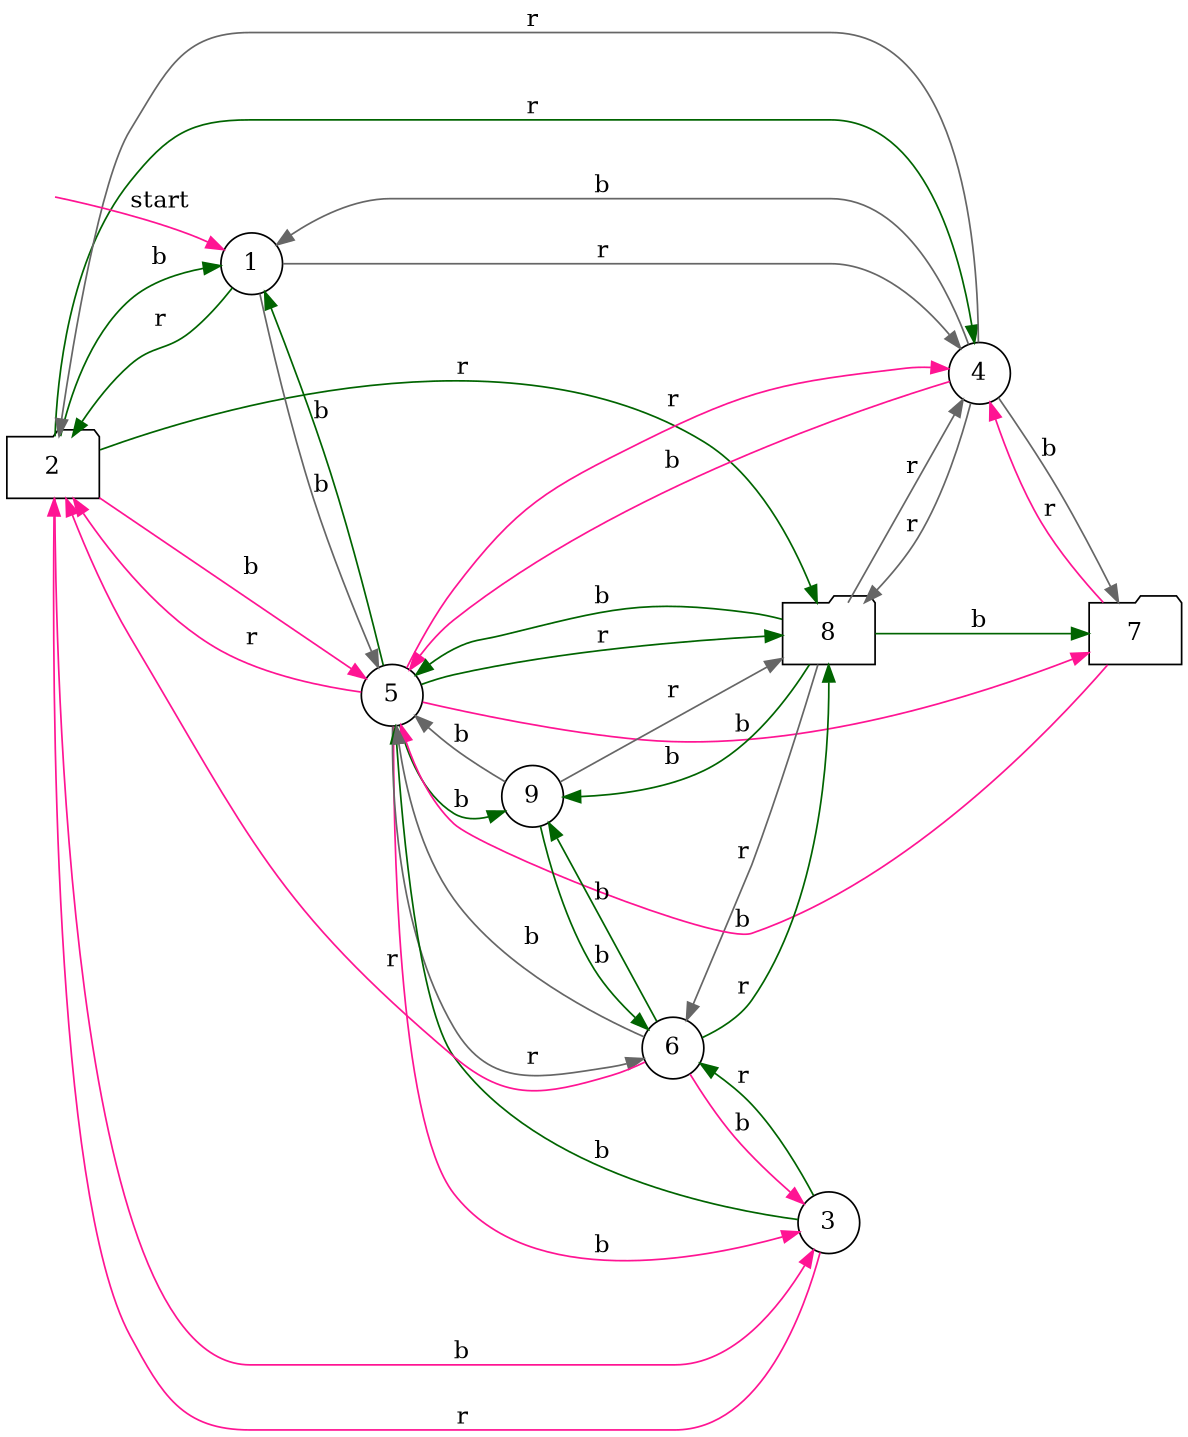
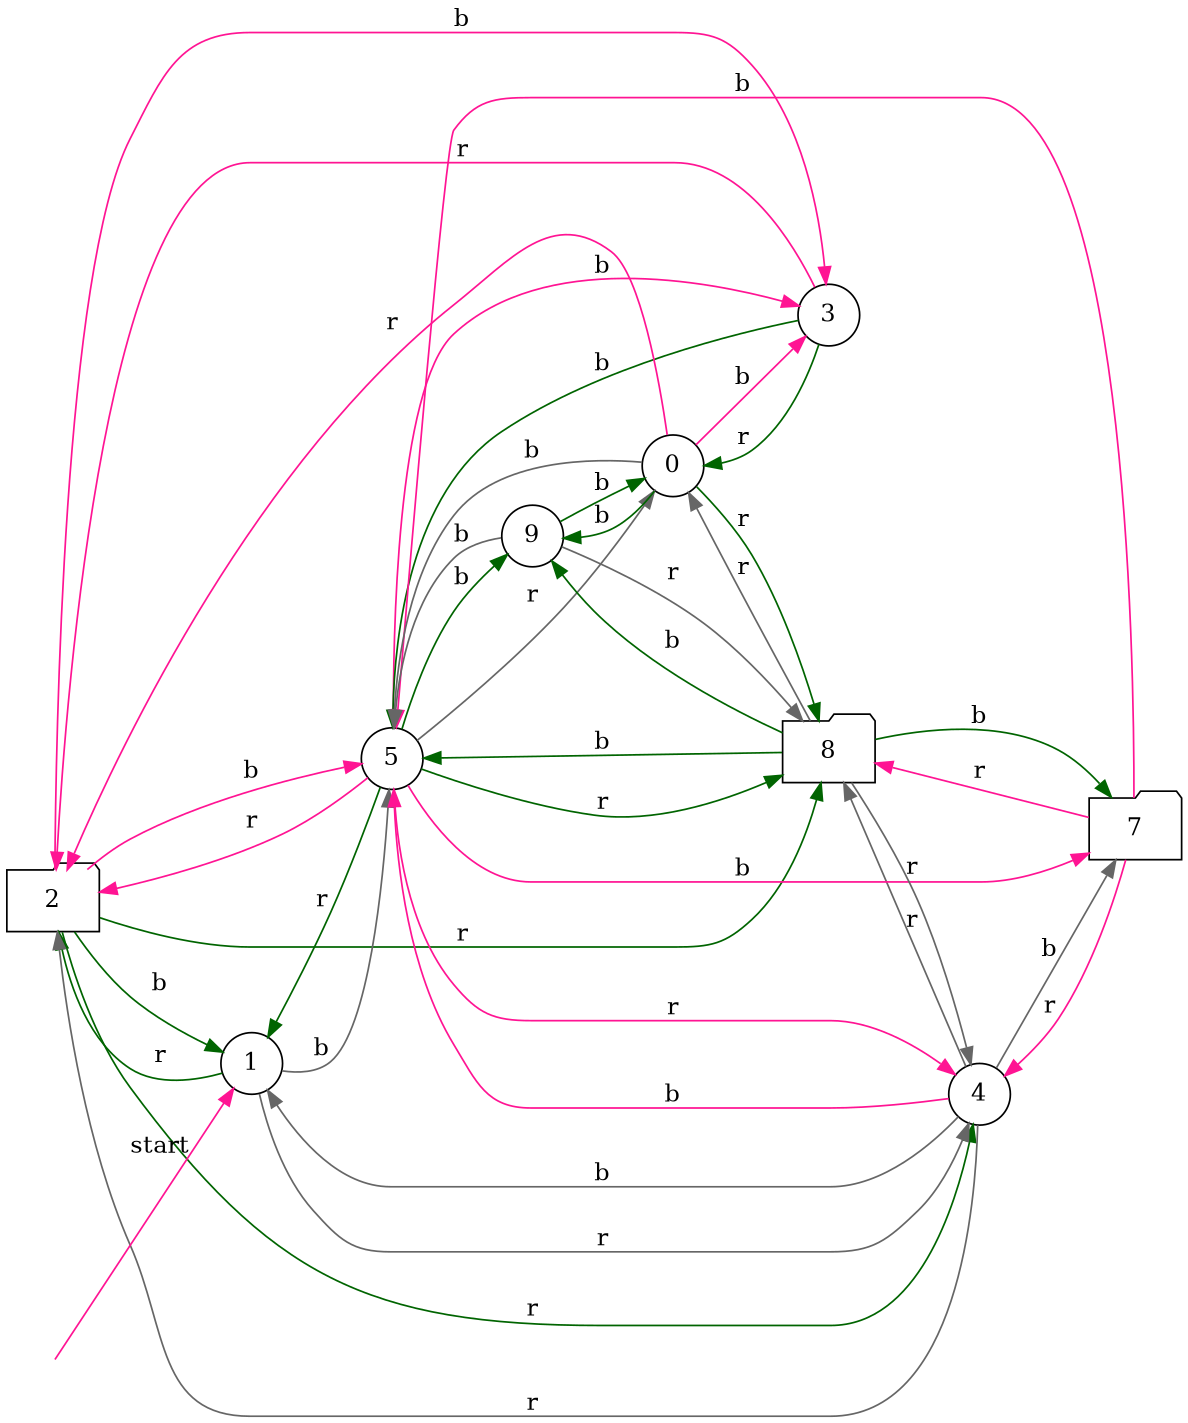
(322, 412) -> (322, 900)
none -> (991, 792)
(673, 1048) -> (673, 466)
